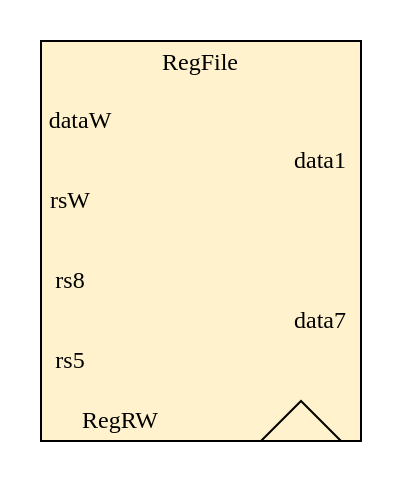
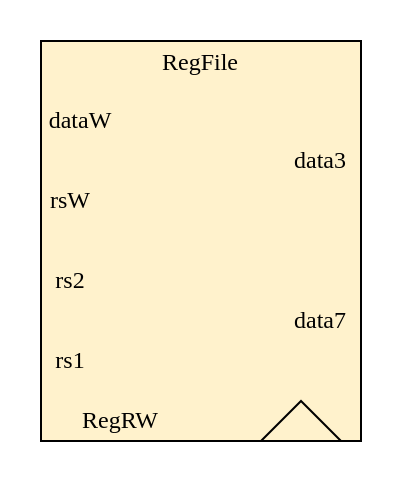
(321, 161) -> (321, 161)
(71, 281) -> (71, 281)
(71, 361) -> (71, 361)
